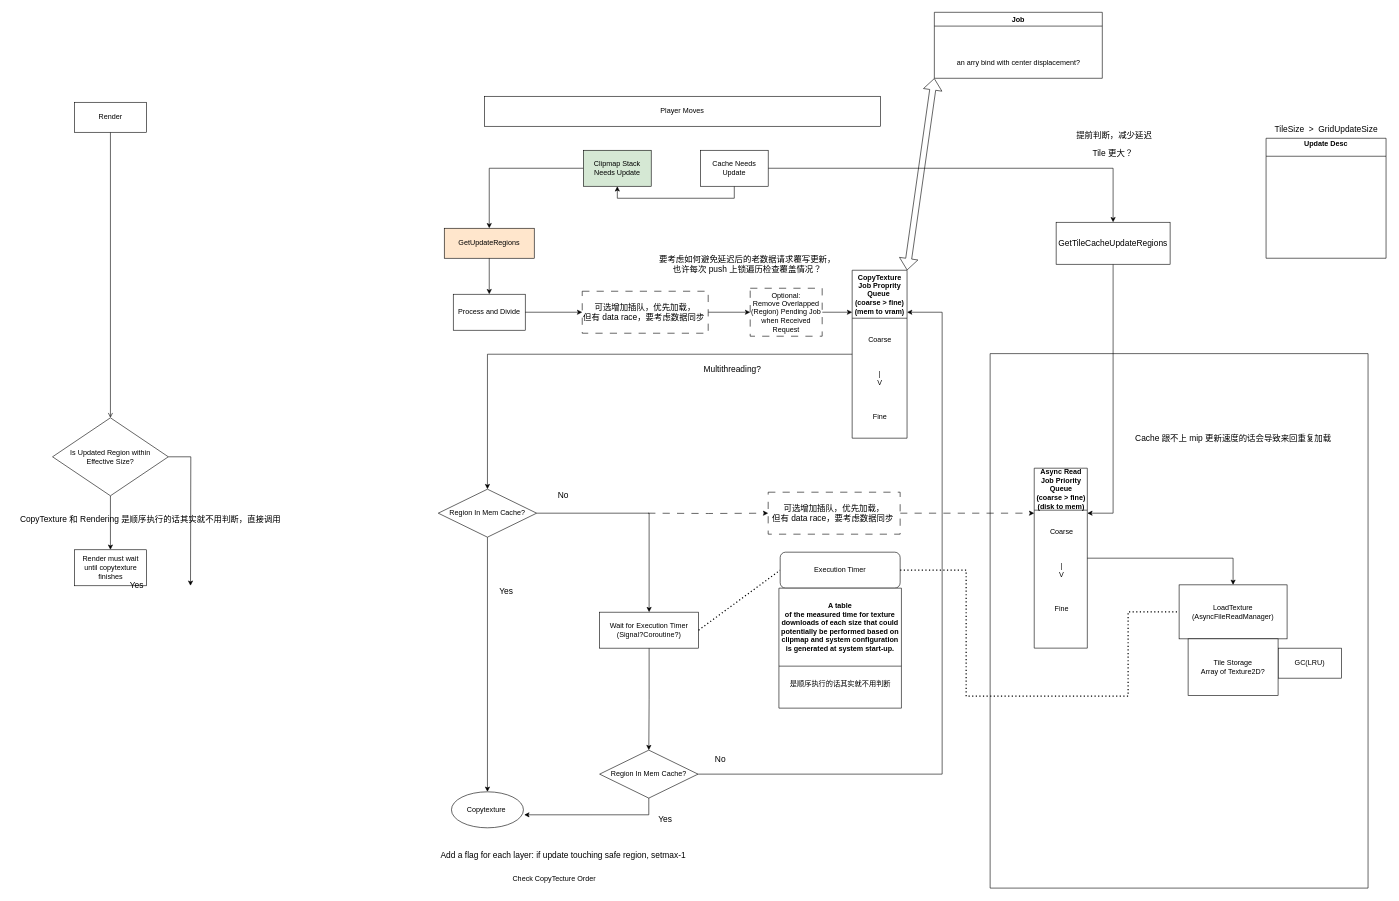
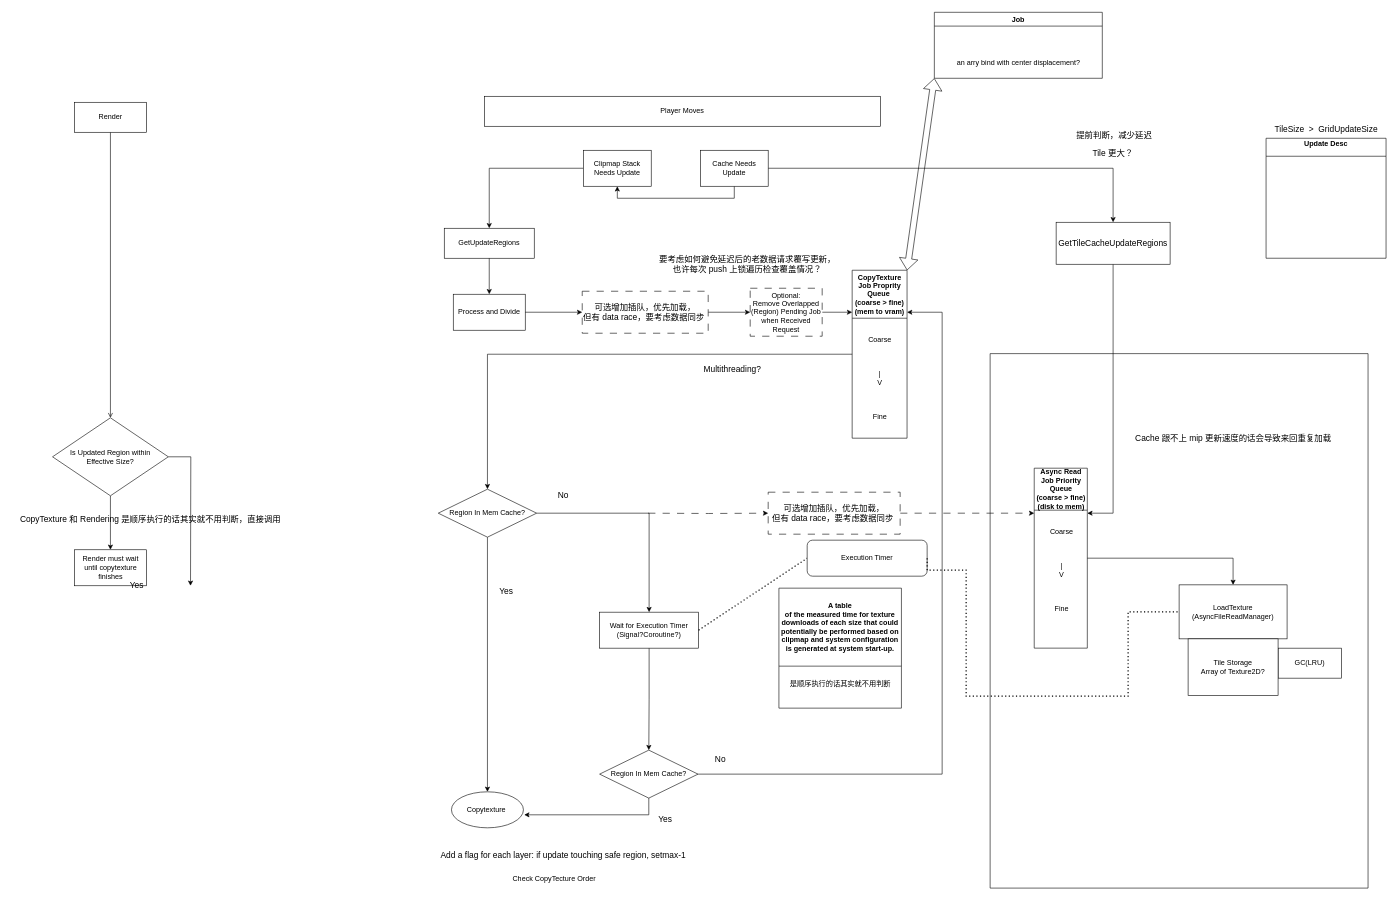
(617, 168) -> (617, 168)
(489, 243) -> (489, 243)
(840, 570) -> (867, 558)
